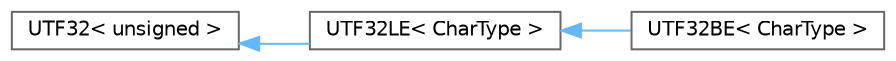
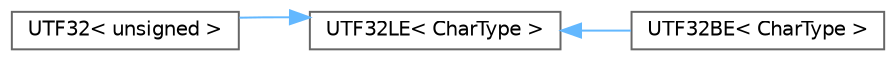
(285, 44) -> (265, 17)
